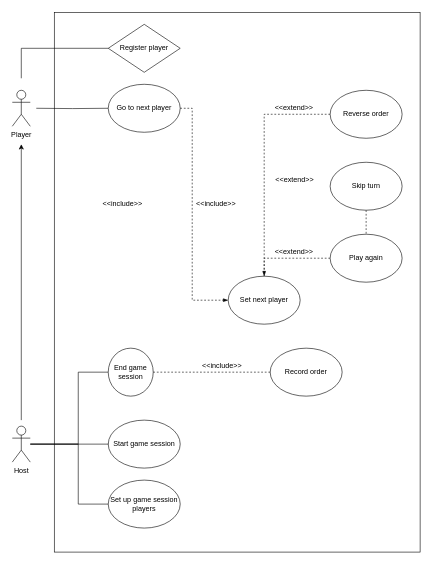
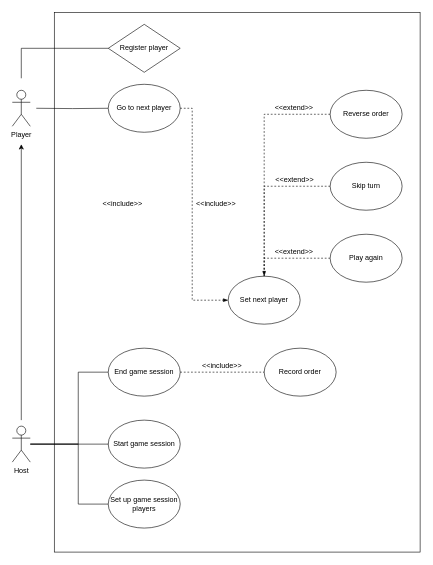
(366, 222) -> (298, 186)
(131, 372) -> (144, 372)
(306, 372) -> (300, 372)
